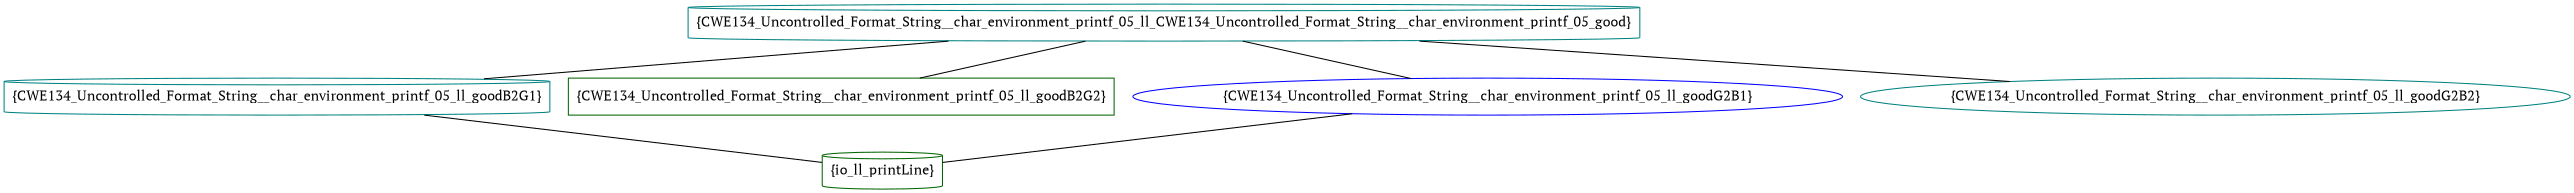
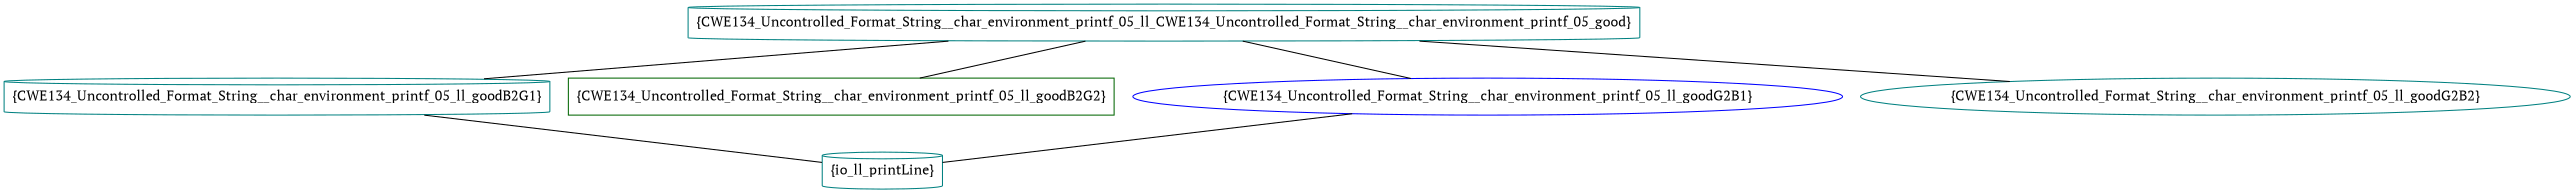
(882, 171) -> (882, 171)
